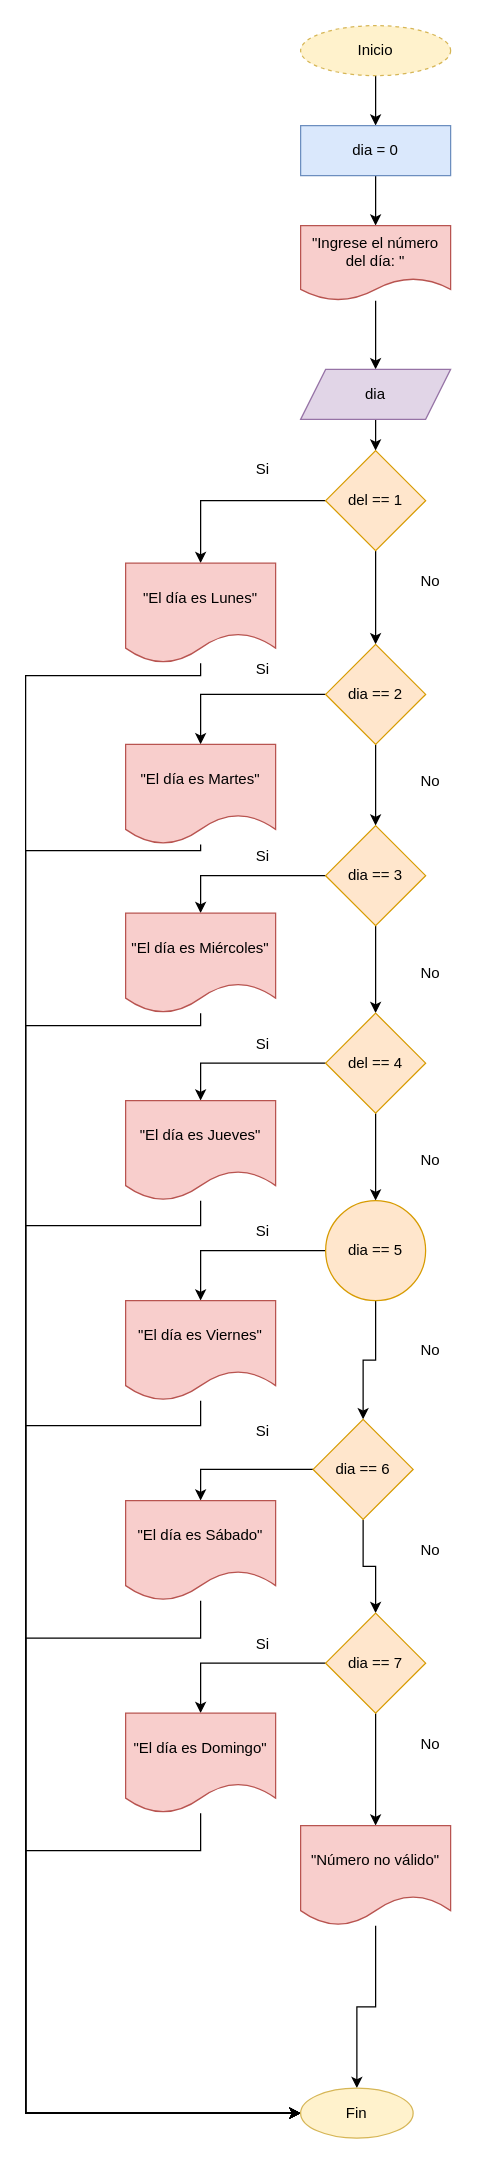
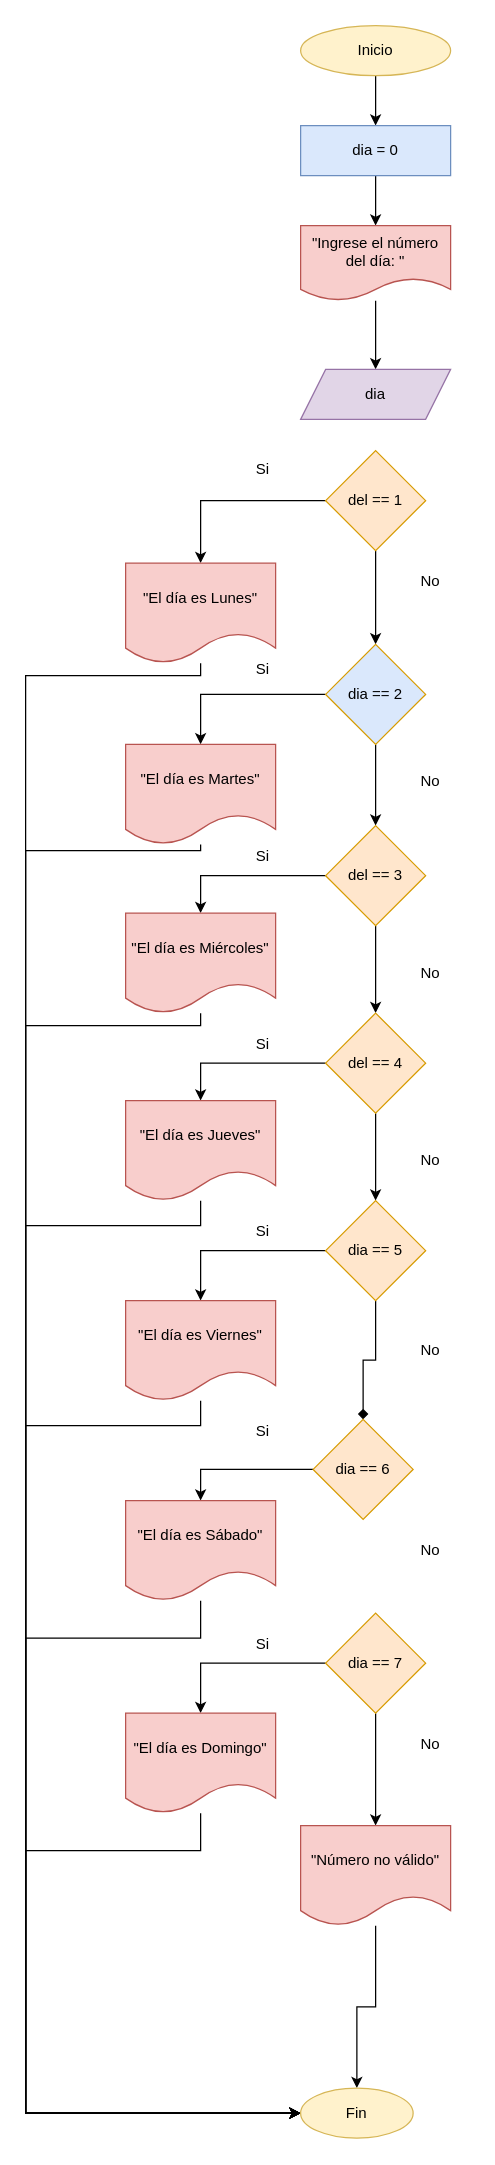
(376, 51) -> (376, 51)
(376, 439) -> none
(376, 694) -> (376, 694)
(376, 876) -> (376, 876)
(376, 1251) -> (376, 1251)
(363, 1409) -> (363, 1408)
(365, 1566) -> none
